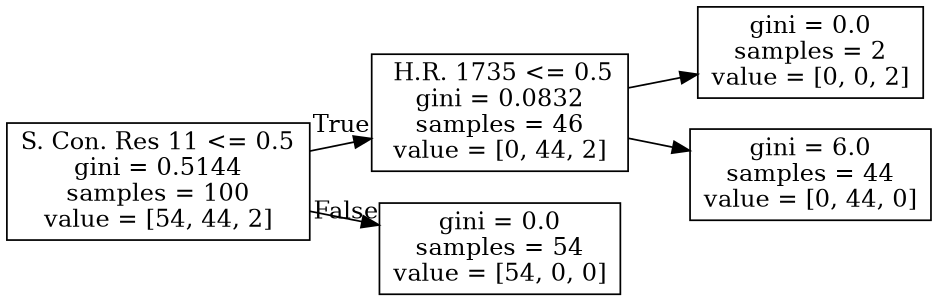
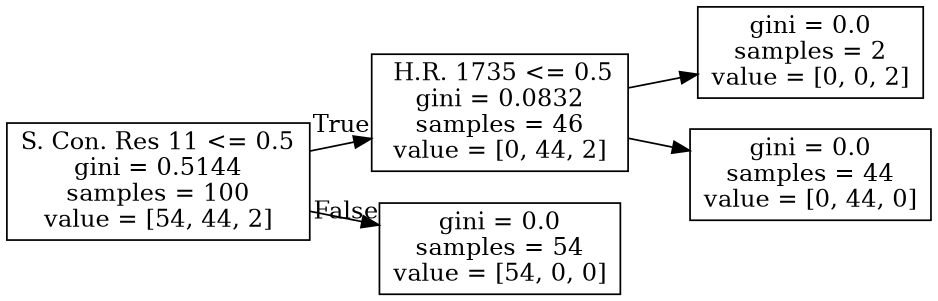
(811, 175) -> (811, 175)
